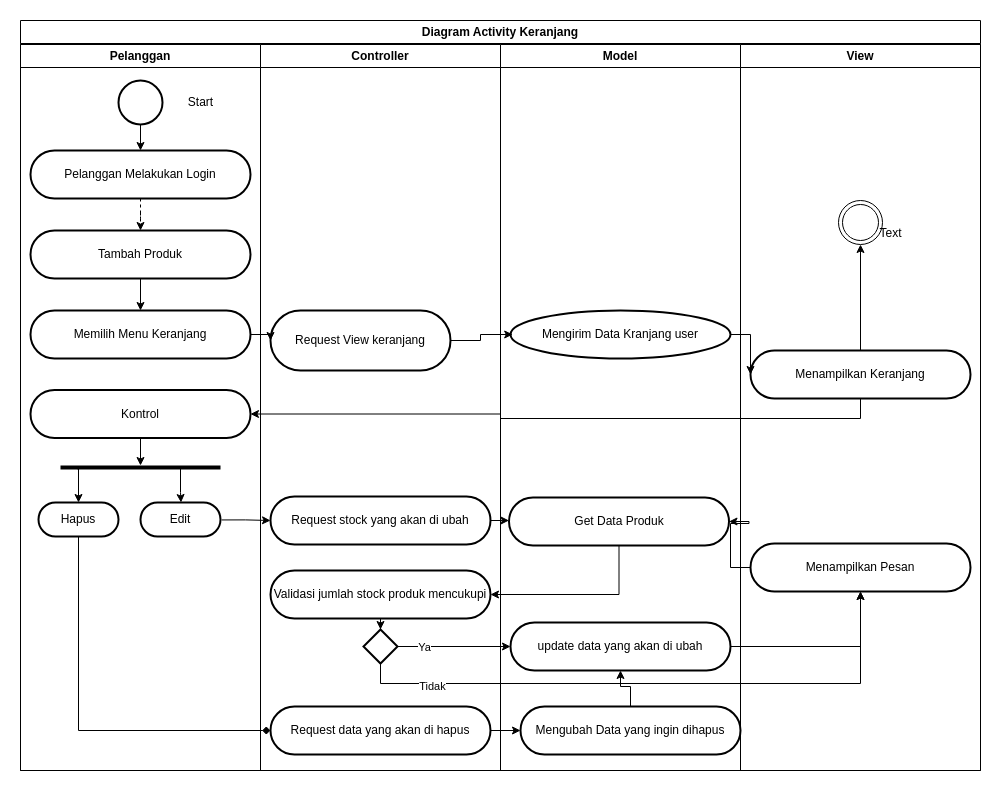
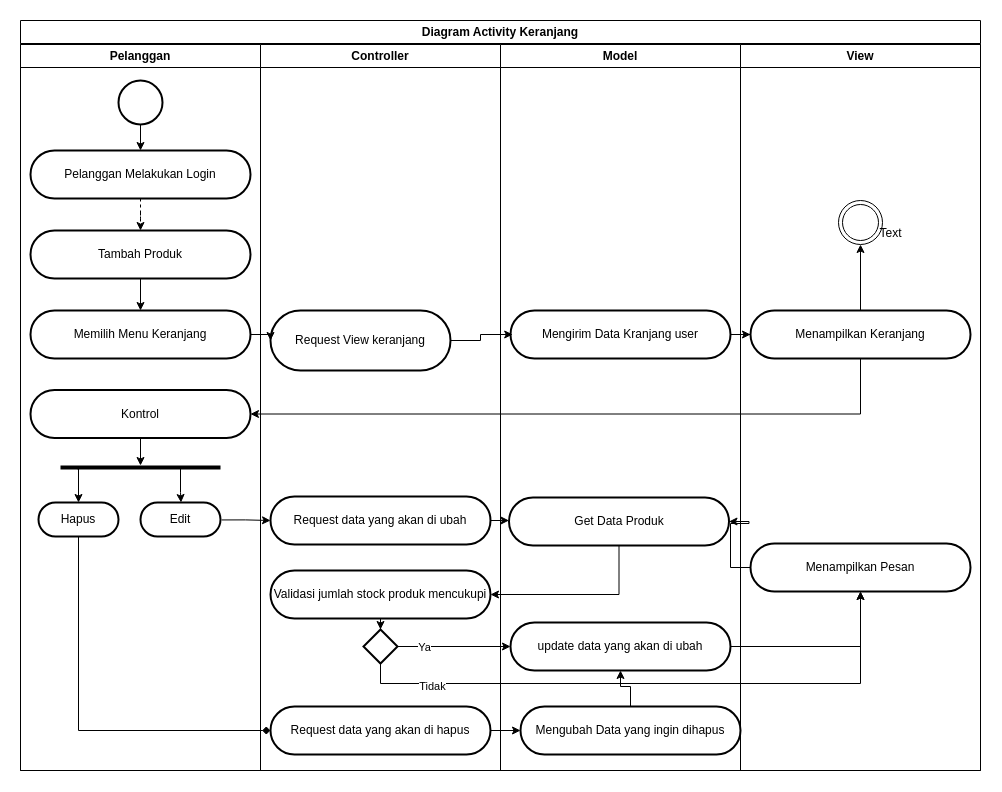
(201, 103) -> none
(621, 335) -> (621, 335)
(861, 375) -> (861, 335)
(381, 521) -> (381, 521)
